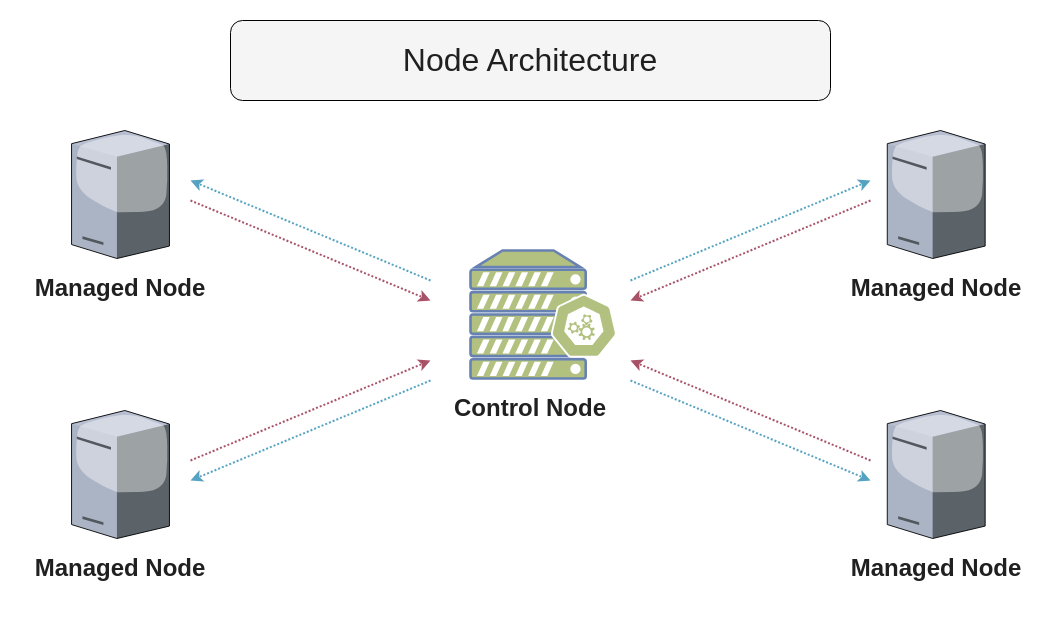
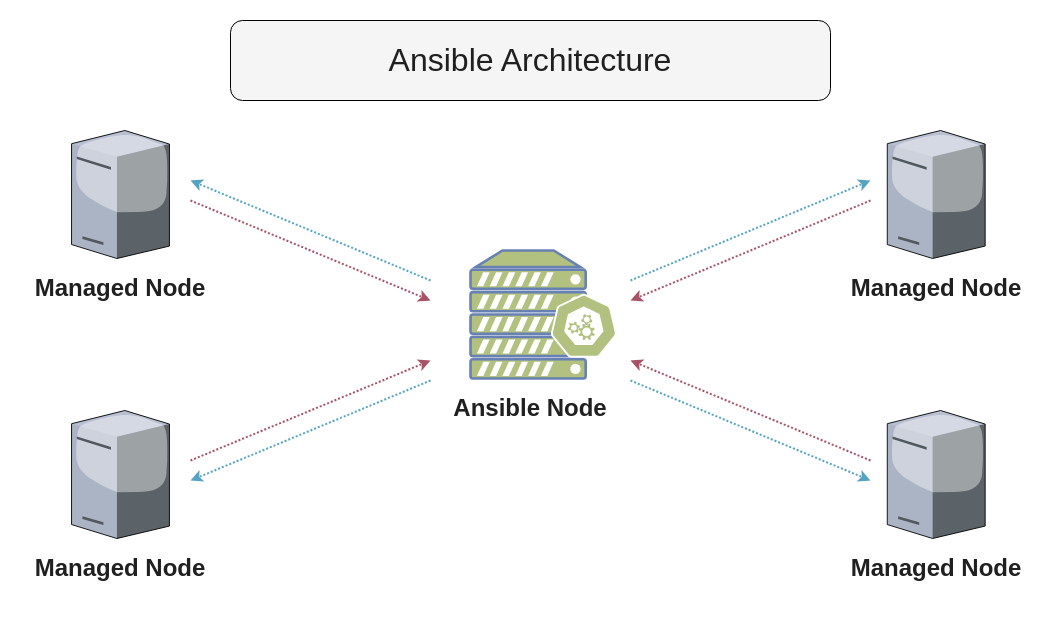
(531, 61) -> (531, 61)
(531, 409) -> (531, 409)
